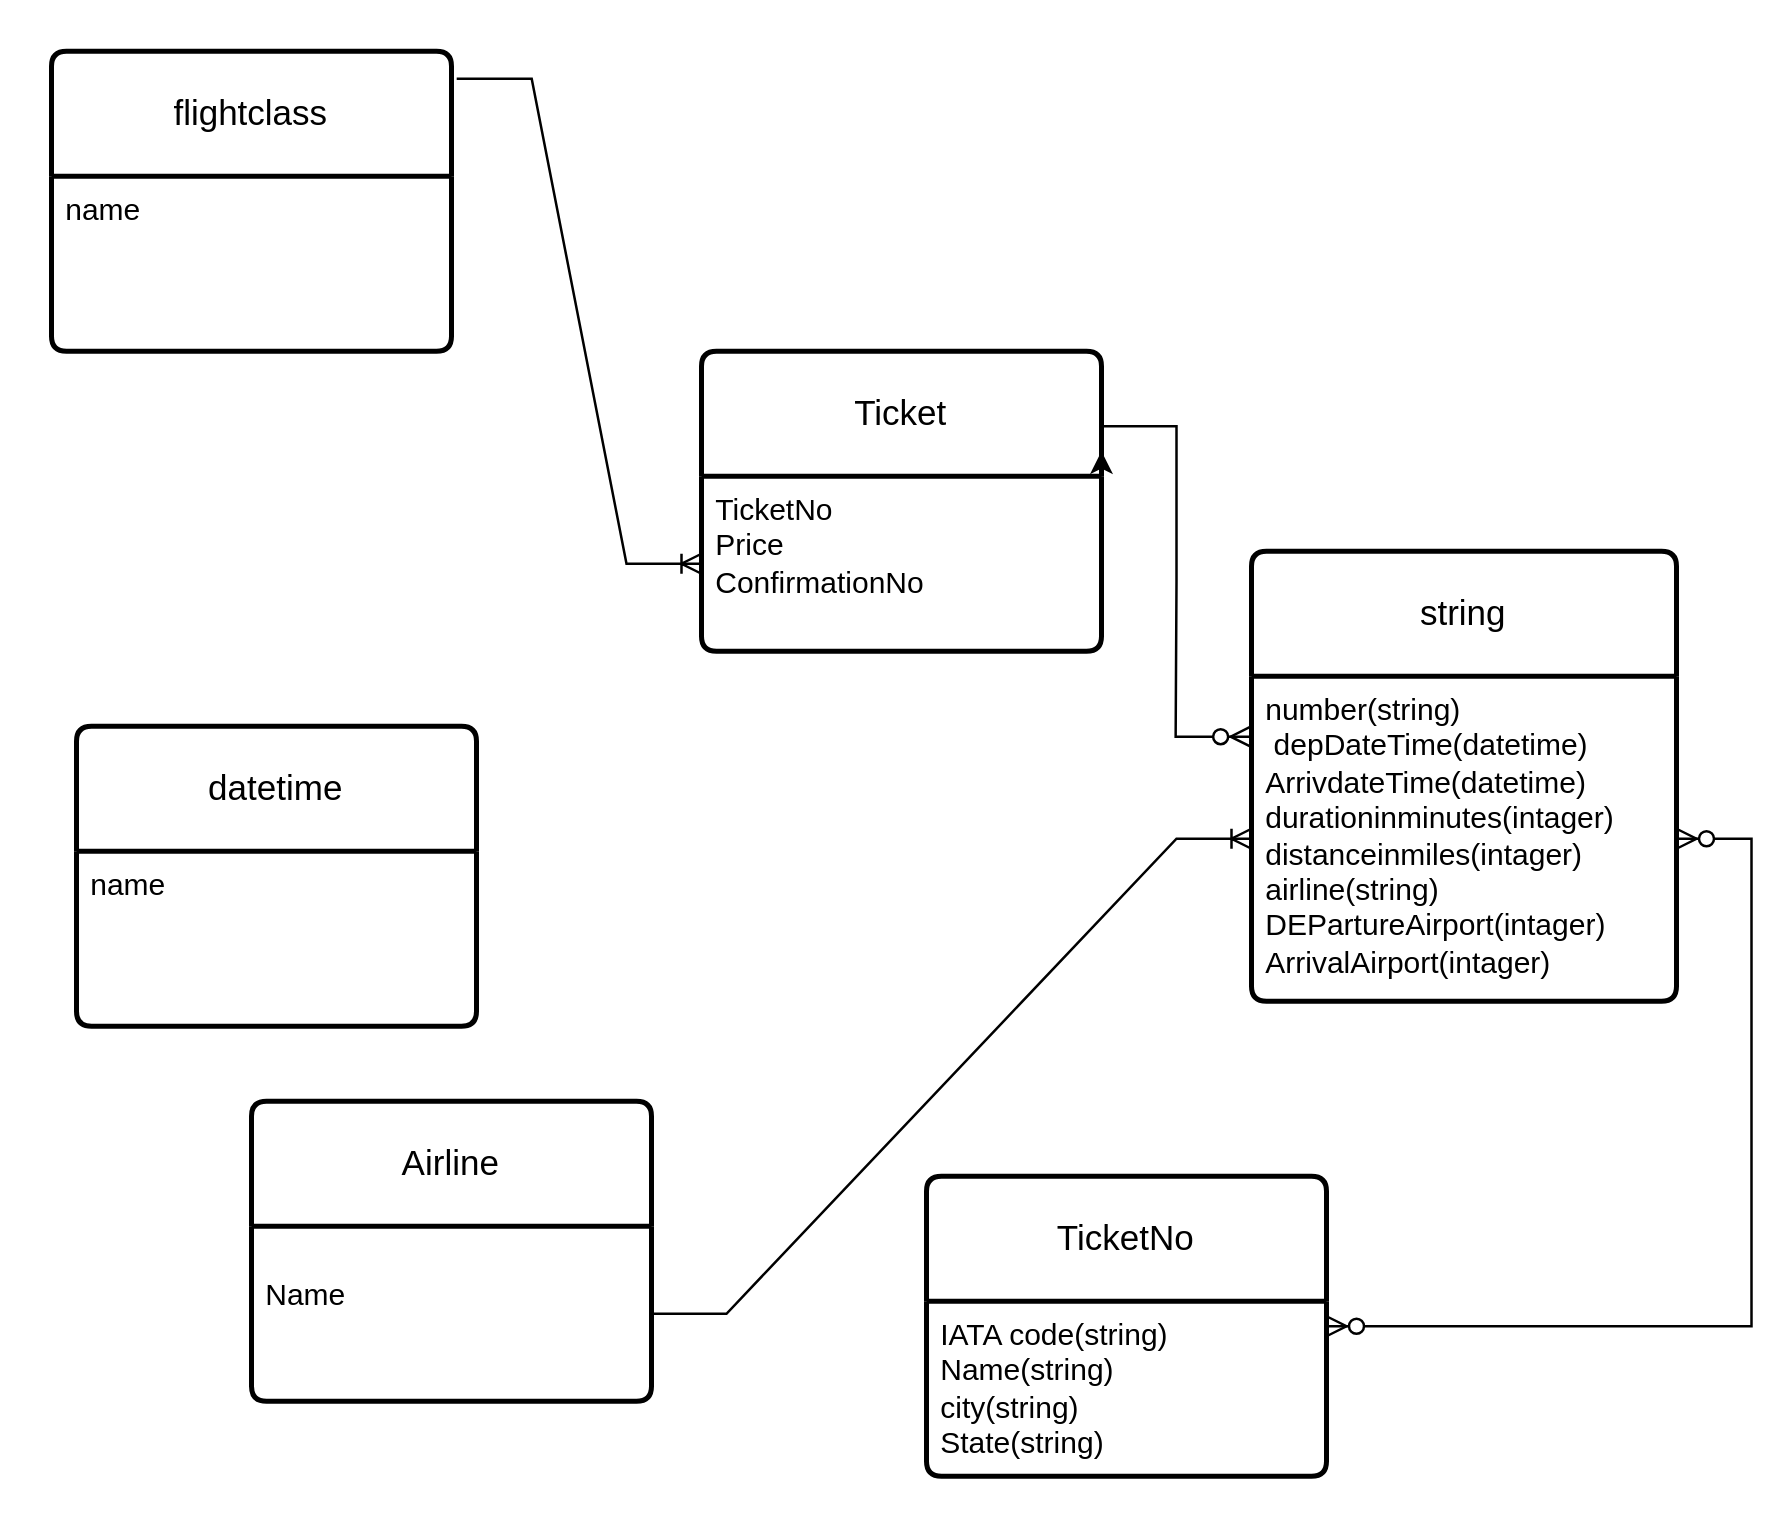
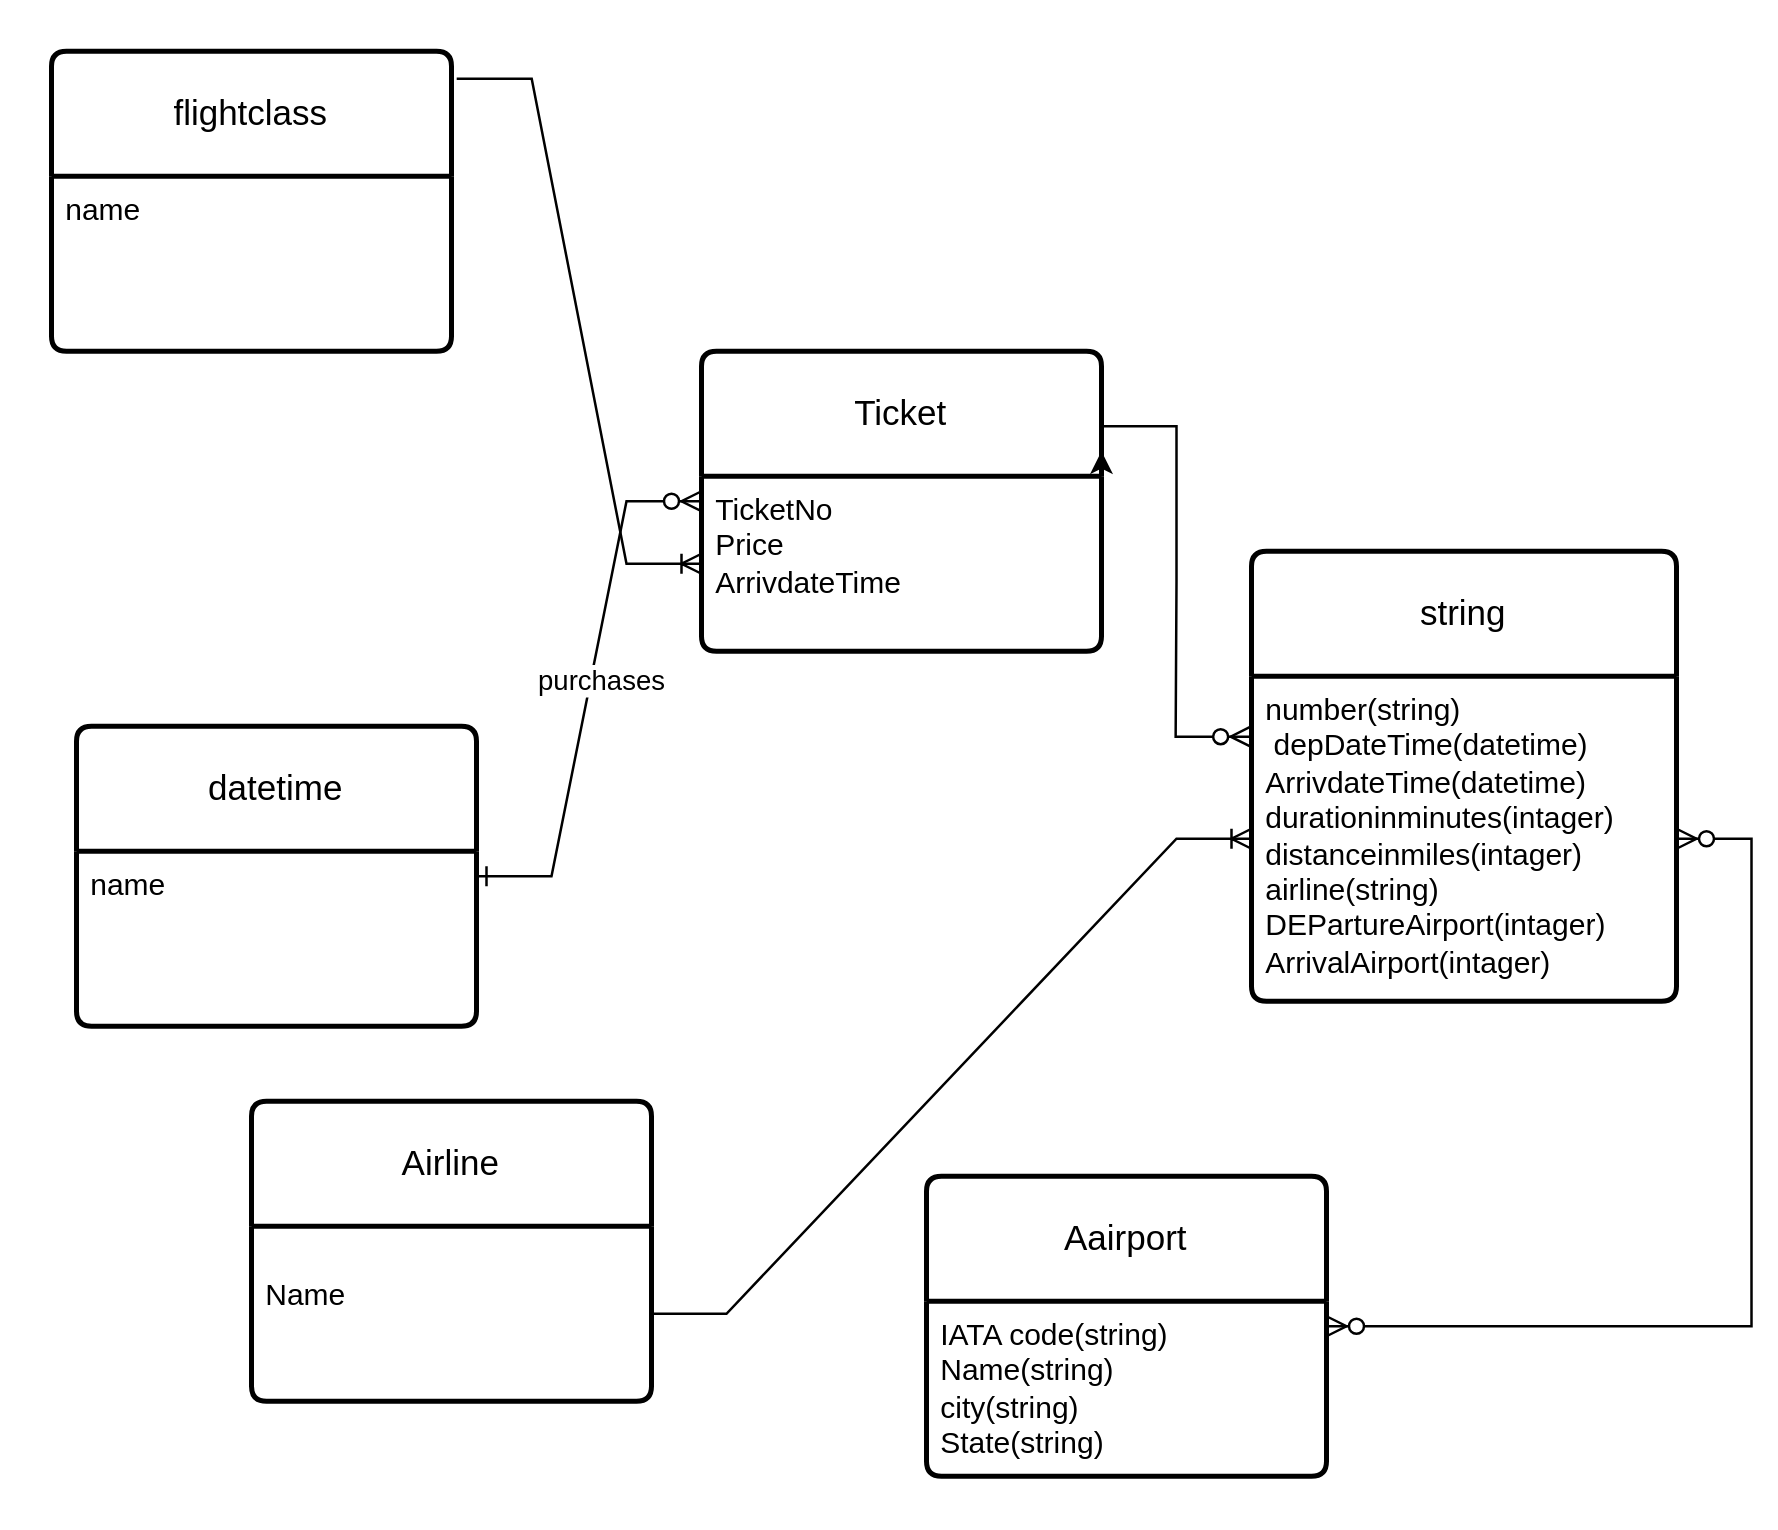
(826, 548) -> (818, 548)
none -> (578, 745)
(1126, 1239) -> (1126, 1239)
